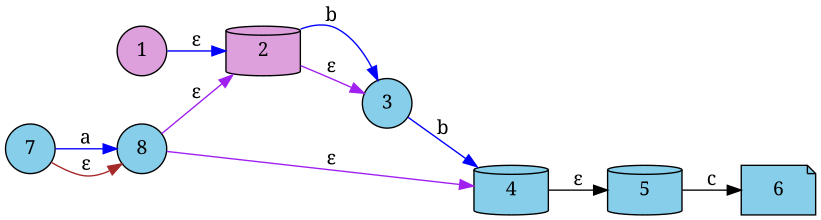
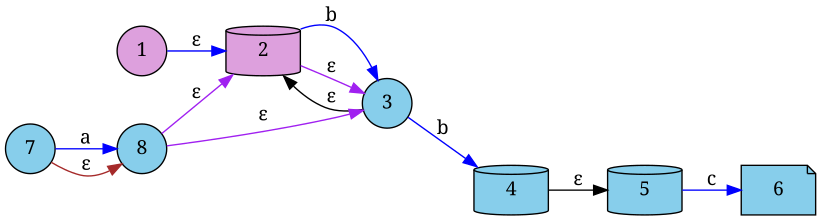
none -> (325, 107)
(313, 168) -> (259, 132)
(705, 190) -> (705, 190)
